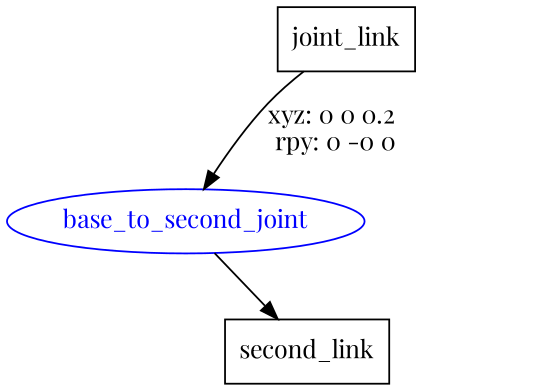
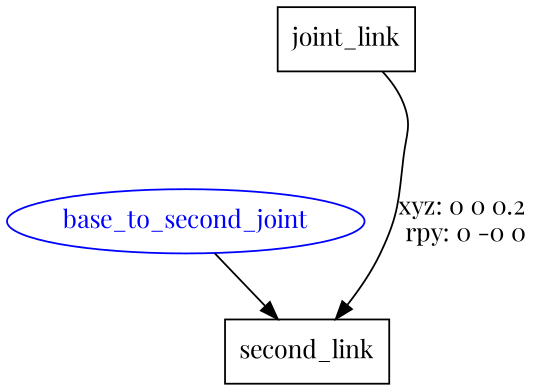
(254, 119) -> (400, 191)
